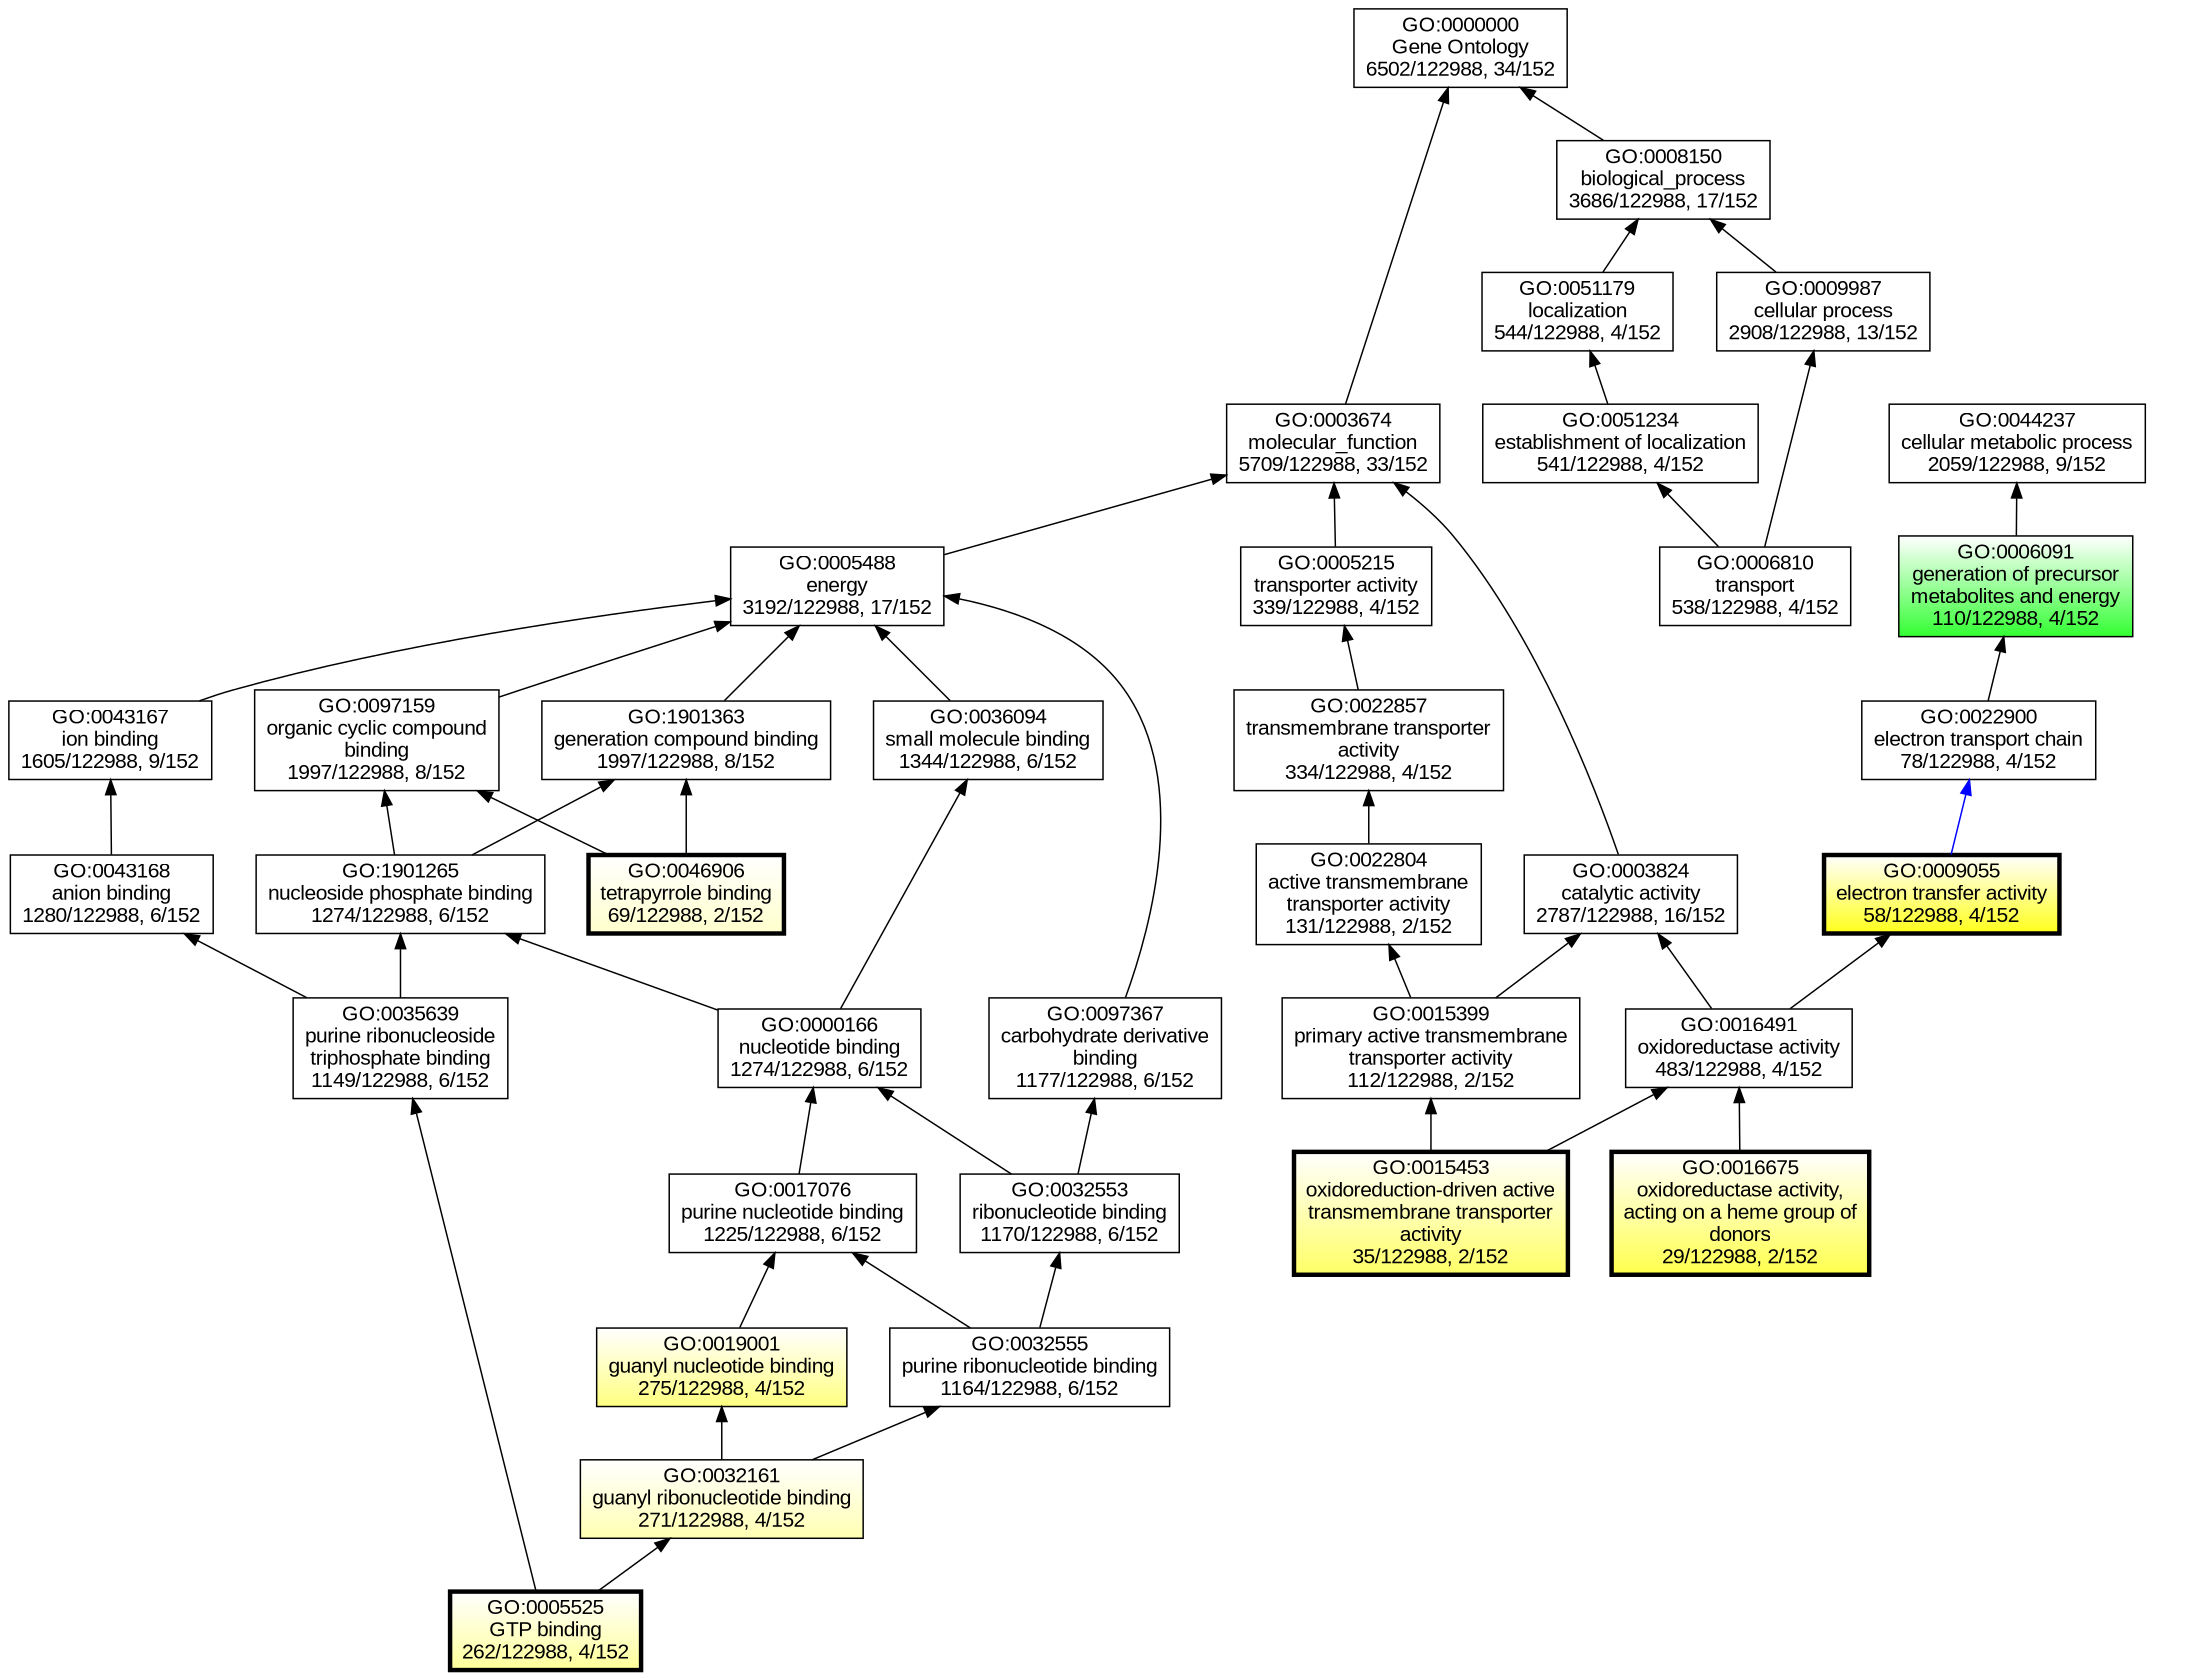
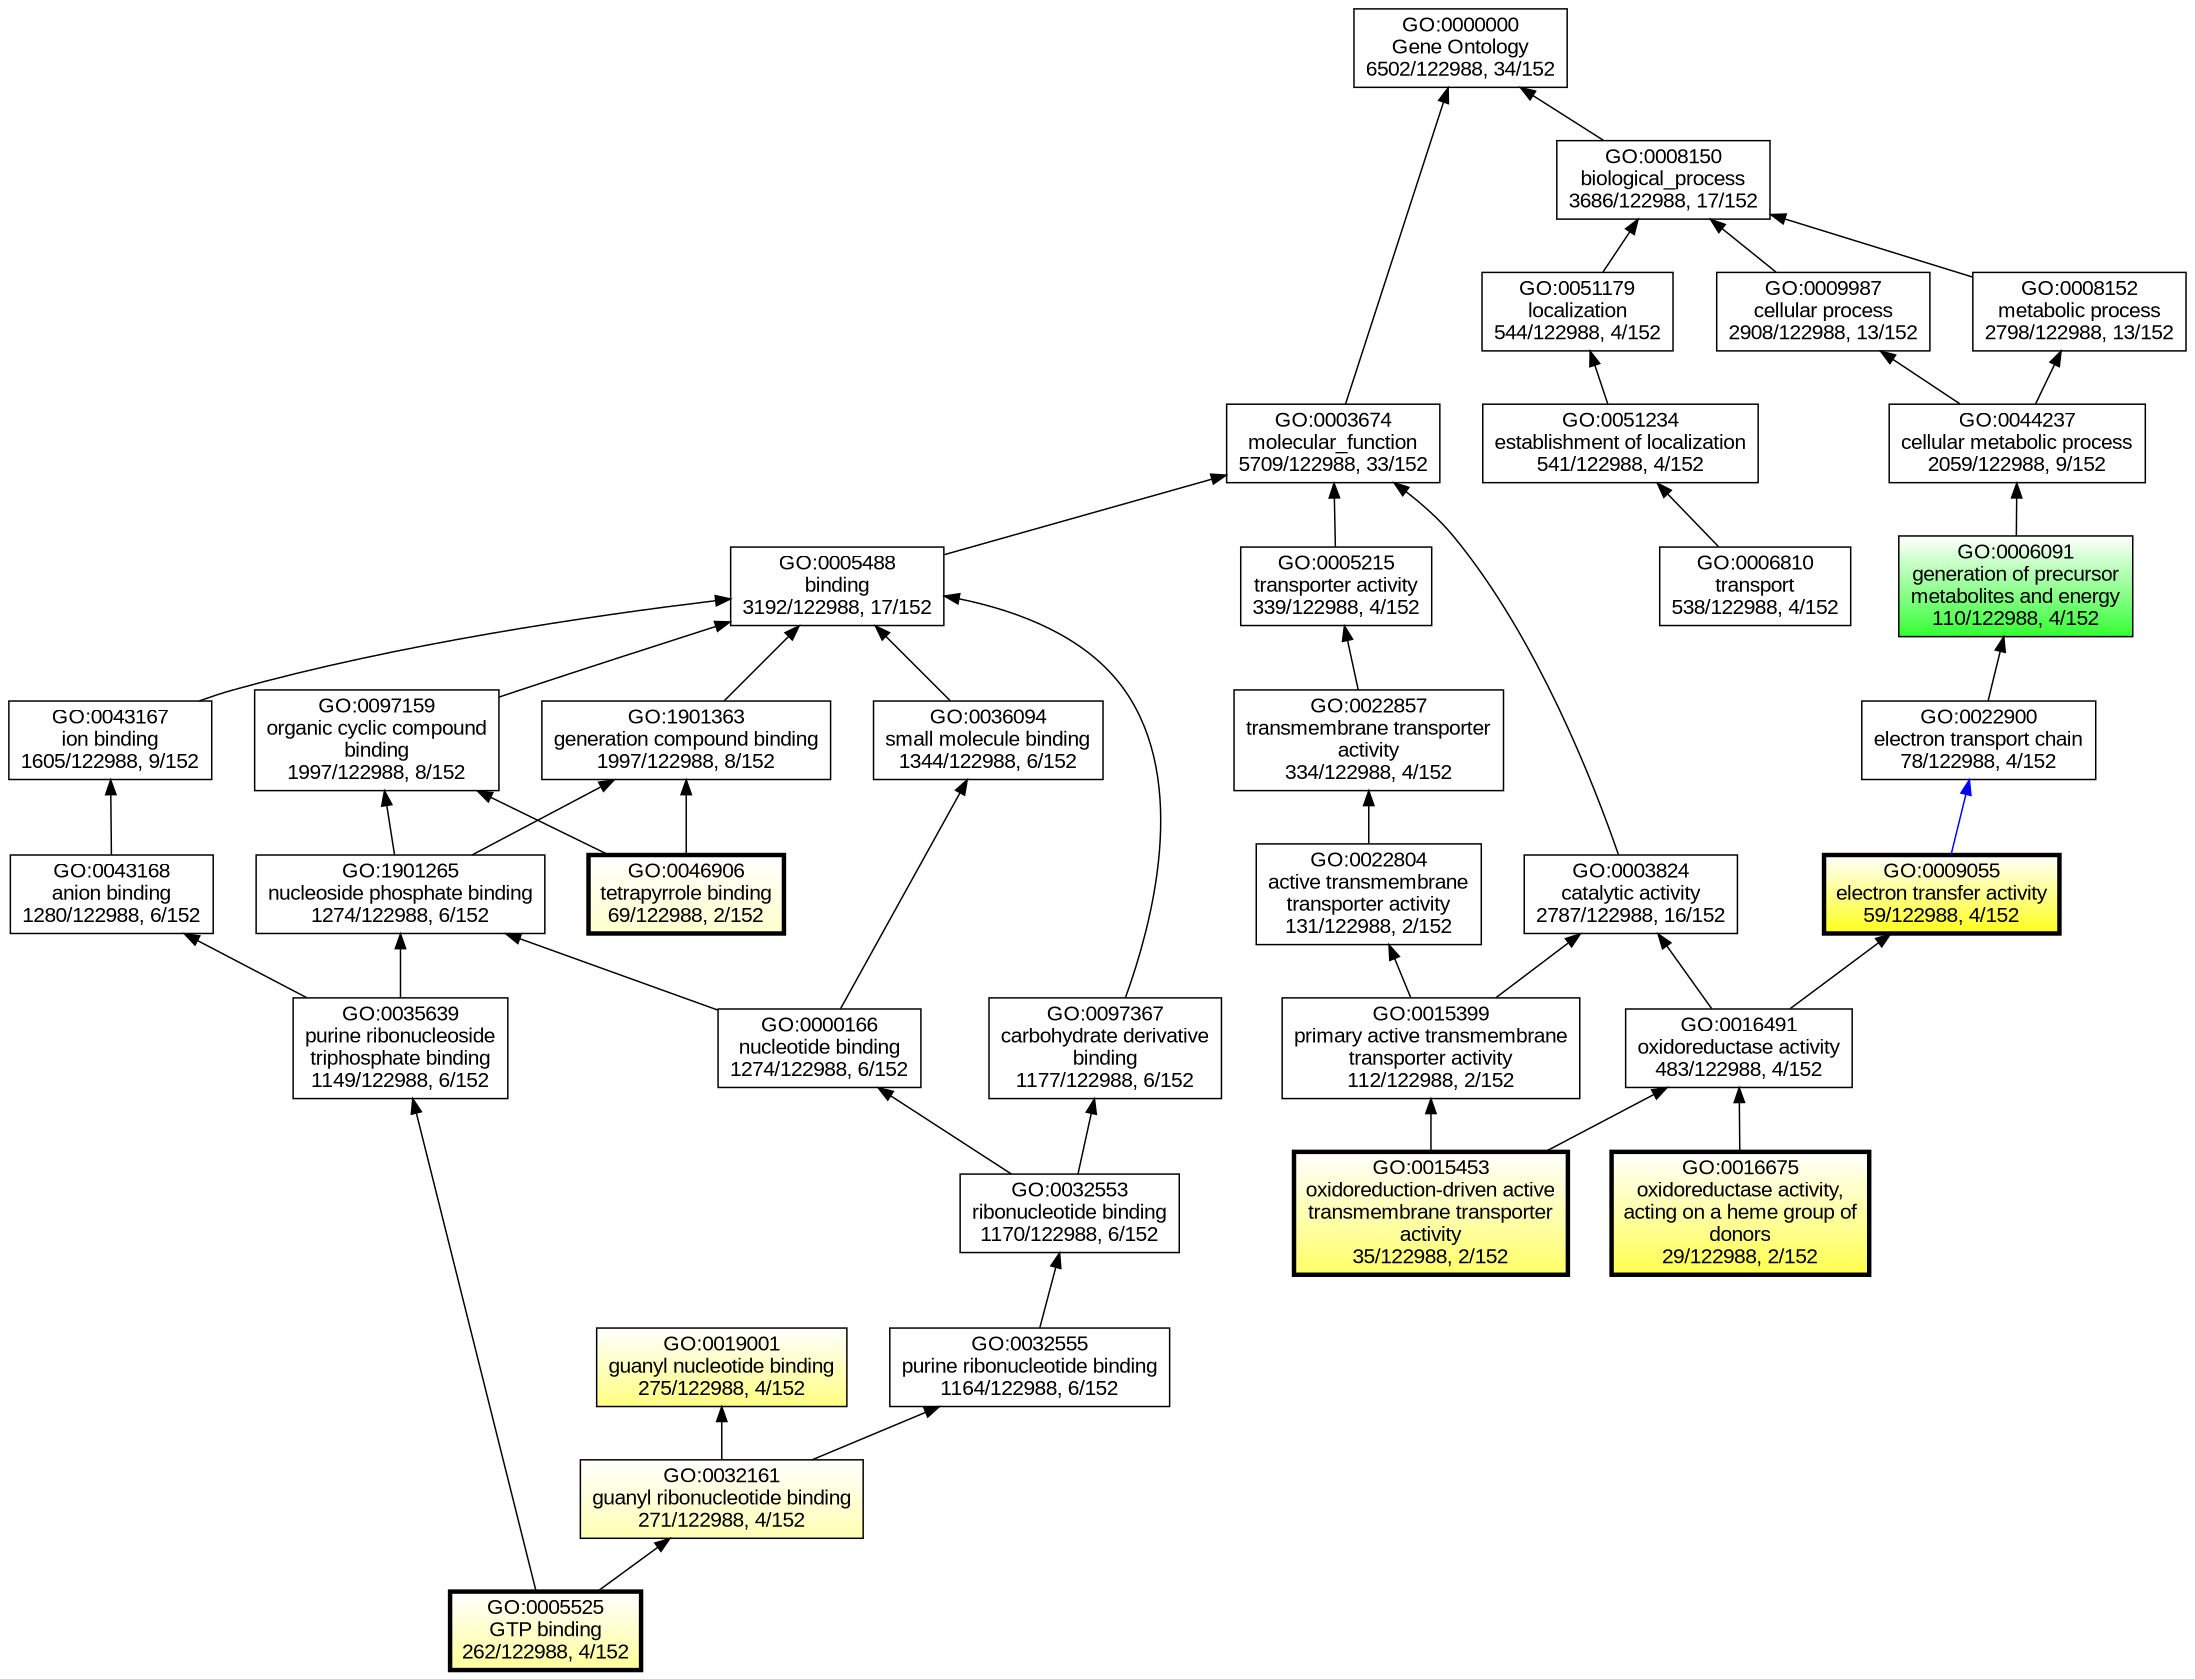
none -> (2079, 312)
(1787, 456) -> (1926, 382)
(837, 586) -> (837, 586)
(1942, 894) -> (1942, 894)
(793, 1213) -> none
